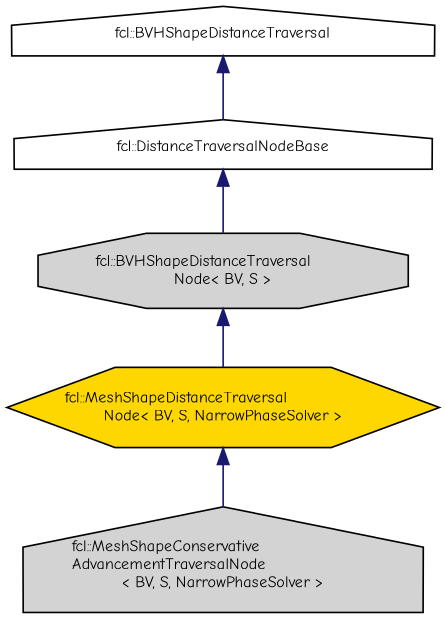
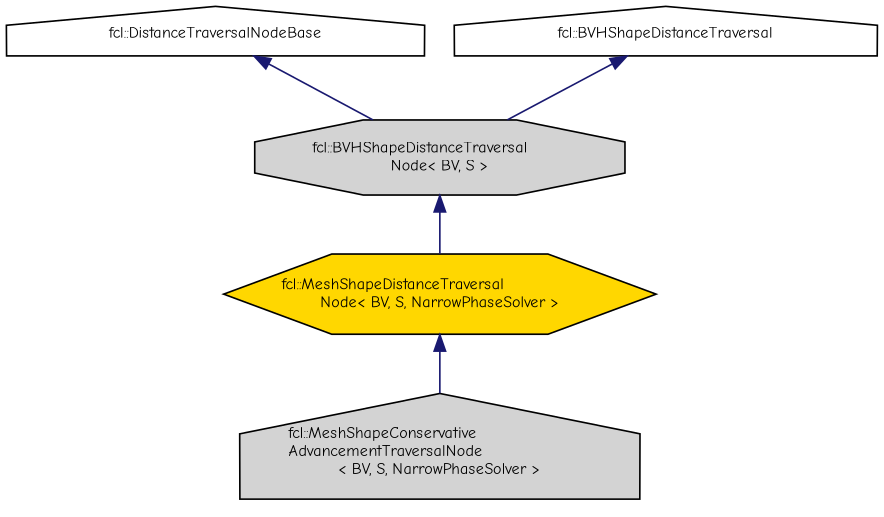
(223, 96) -> (560, 92)
